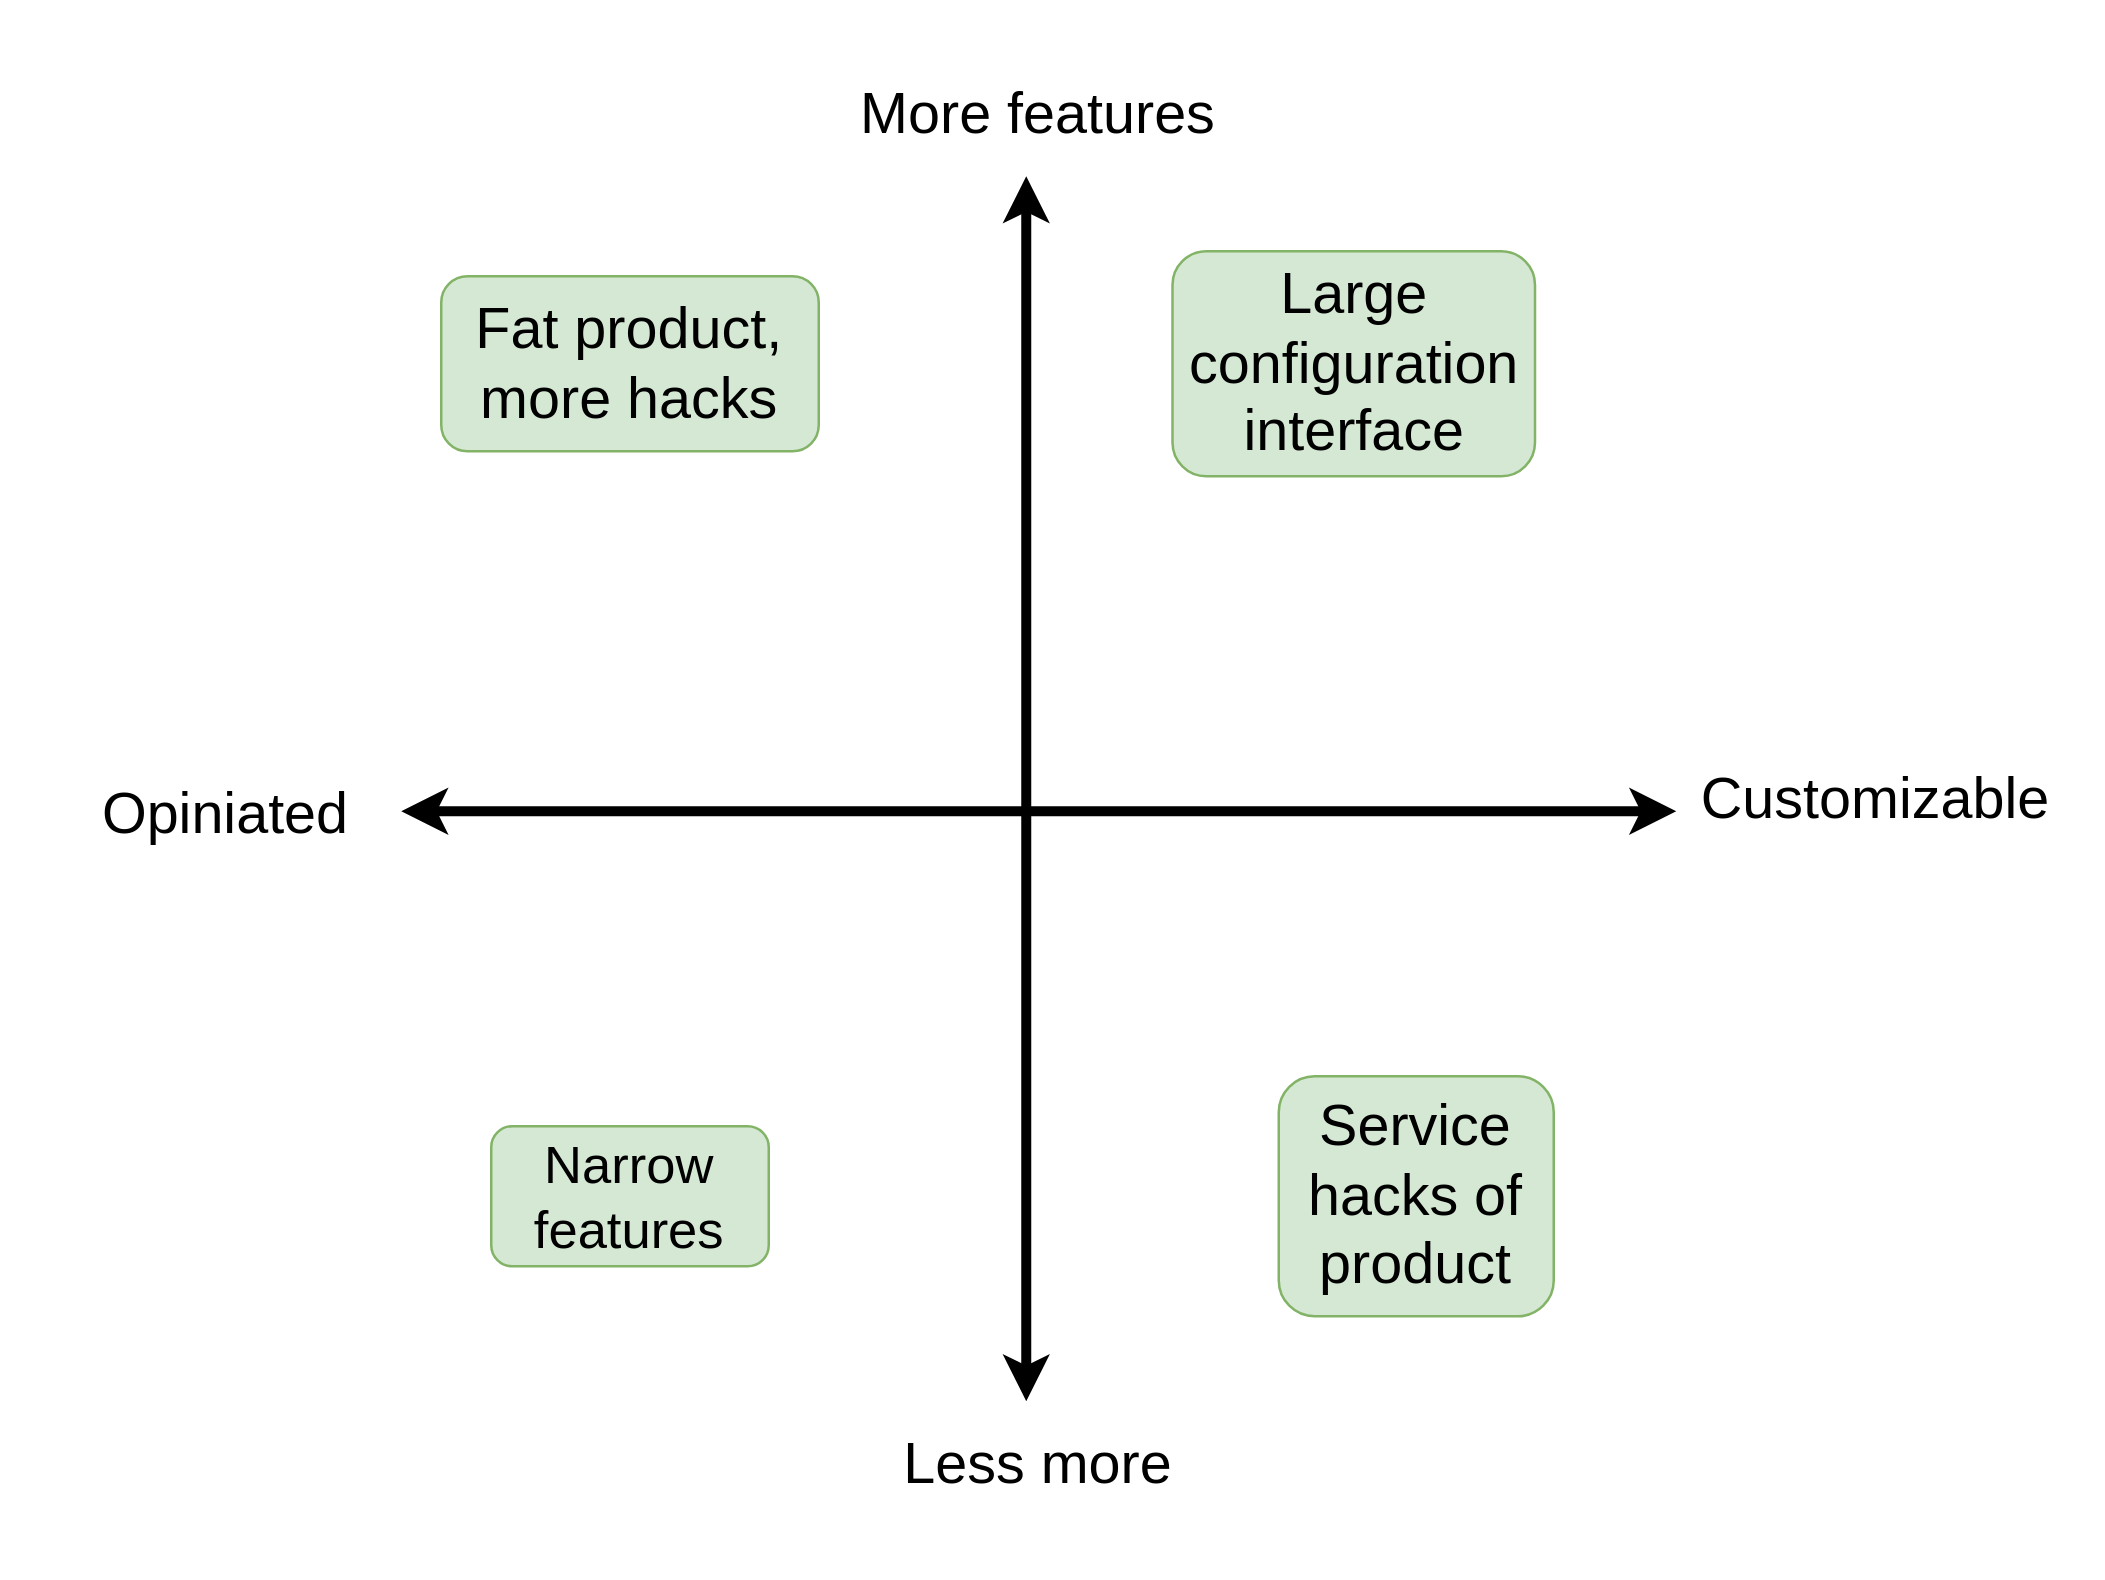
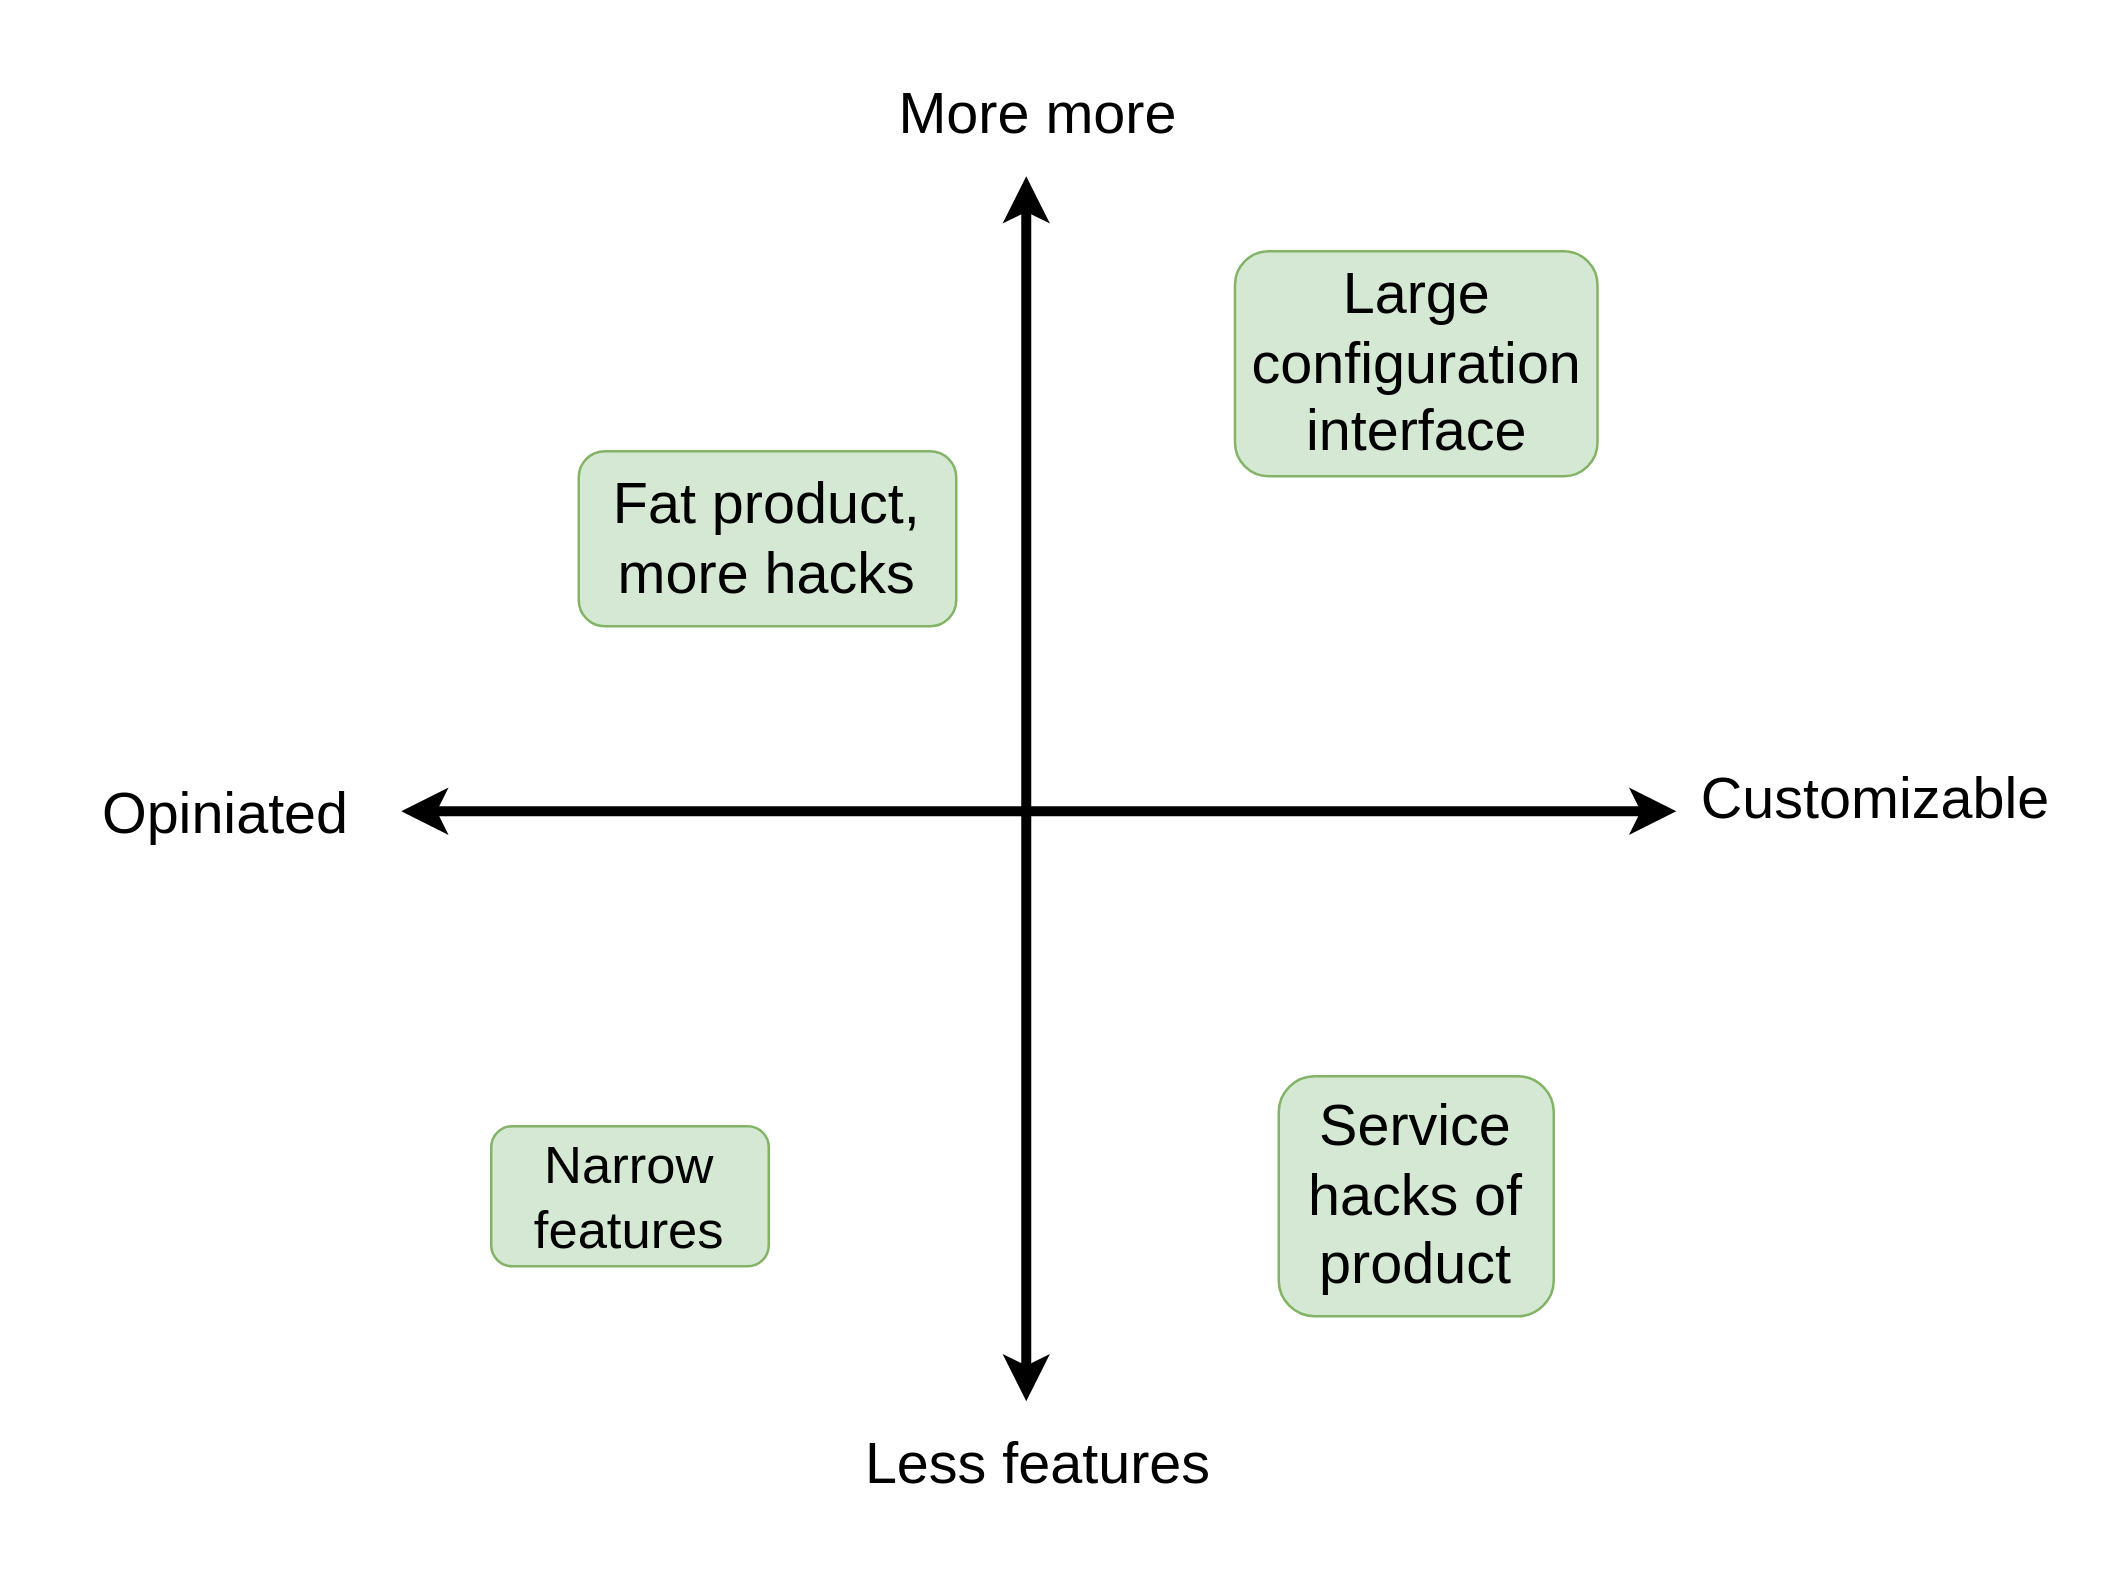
(1039, 114) -> (1039, 114)
(630, 364) -> (768, 539)
(1354, 364) -> (1416, 364)
(1039, 1464) -> (1039, 1464)
